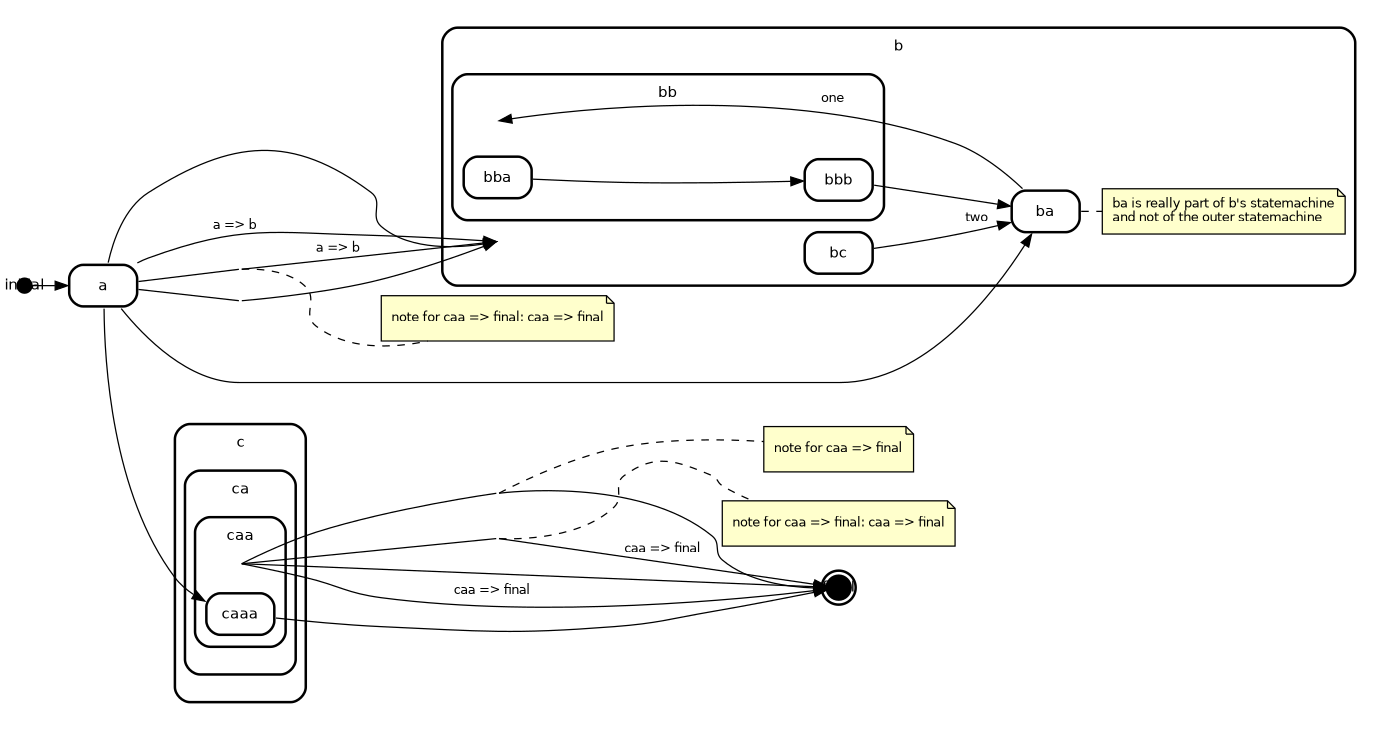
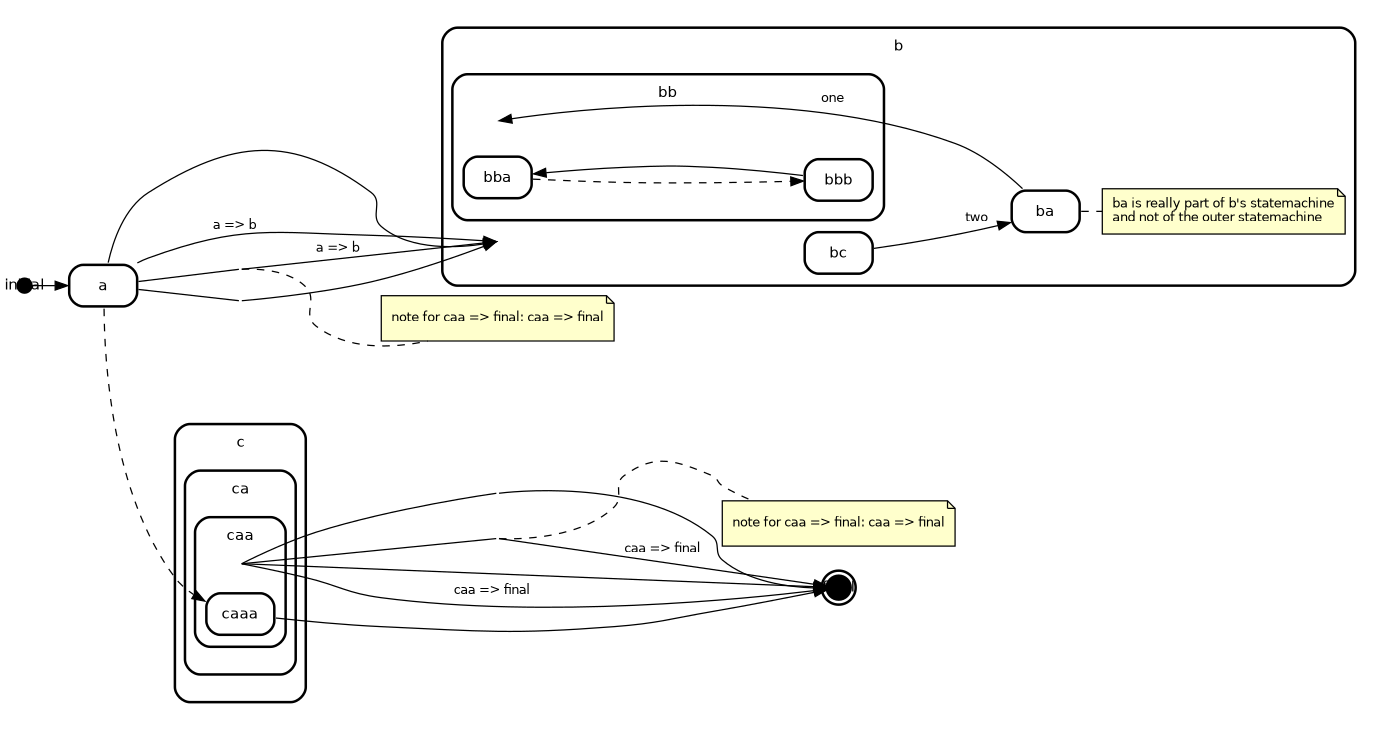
(662, 183) -> (662, 183)
(936, 195) -> (675, 166)
(588, 383) -> none
(839, 449) -> none
(123, 461) -> (123, 461)
